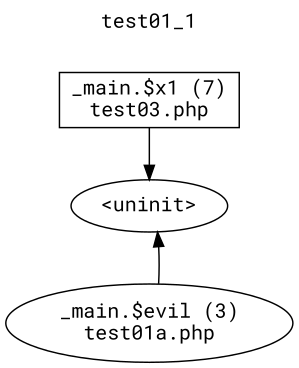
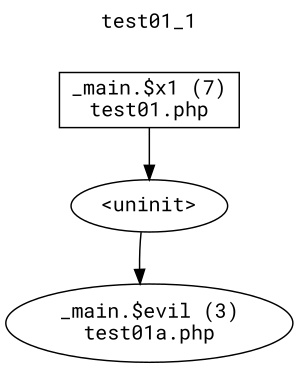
(149, 100) -> (149, 100)
(159, 265) -> (140, 251)
